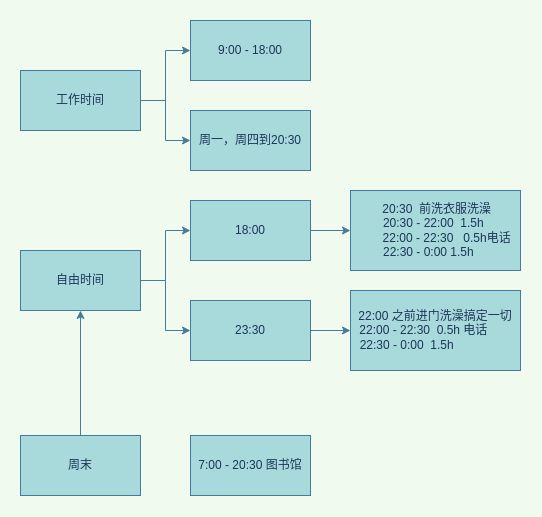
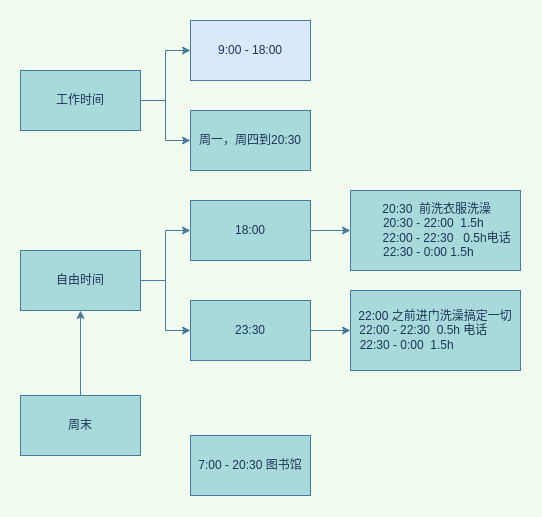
(251, 51) -> (251, 51)
(81, 466) -> (81, 426)
